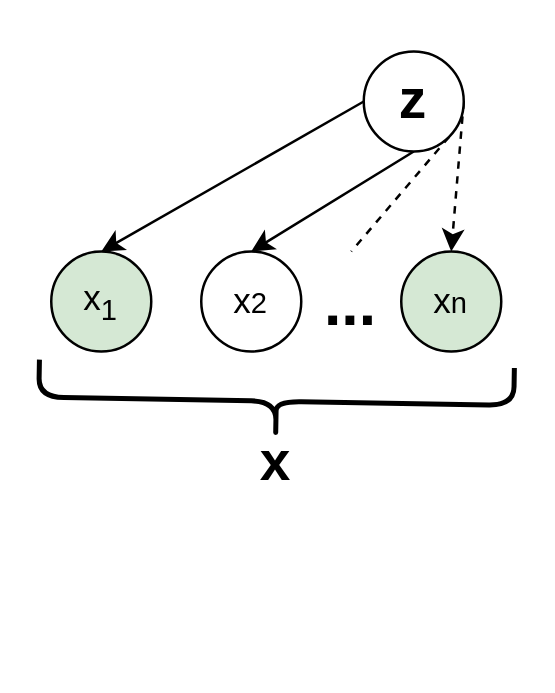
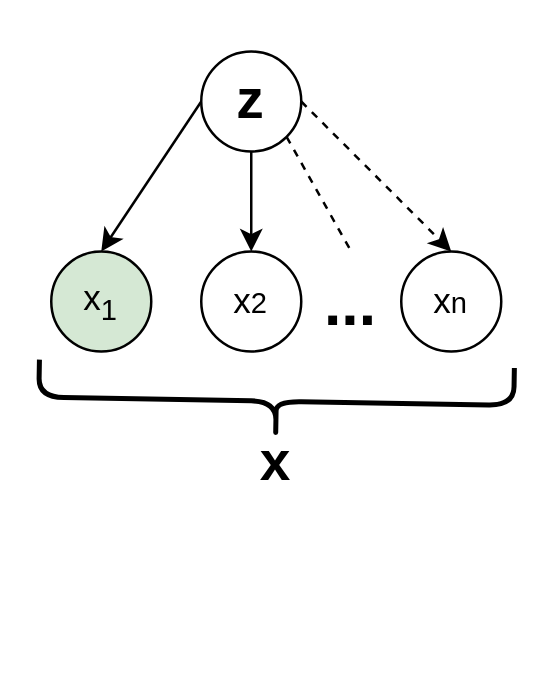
(414, 101) -> (251, 101)
(451, 301) -> (451, 301)
